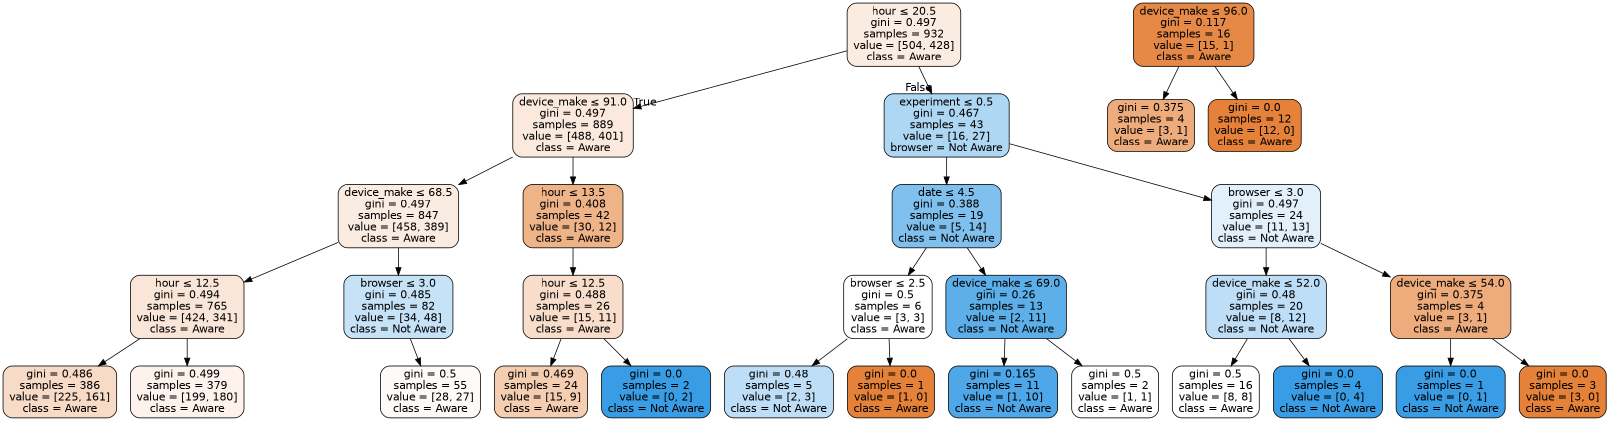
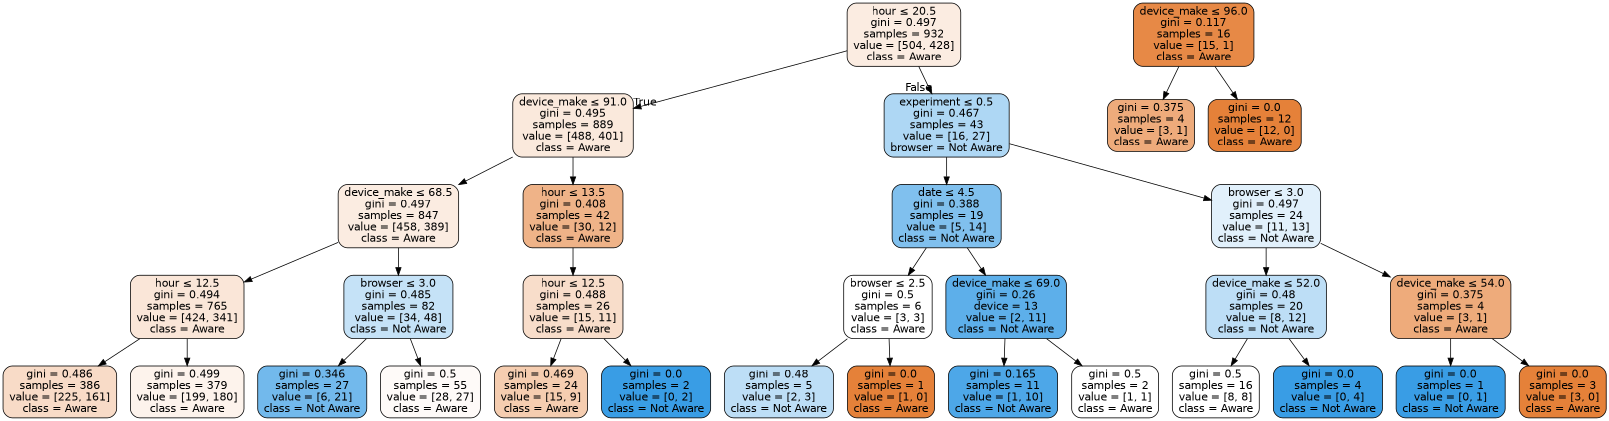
(573, 114) -> (573, 114)
(1006, 307) -> (1006, 307)
none -> (312, 392)
